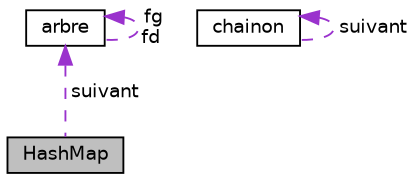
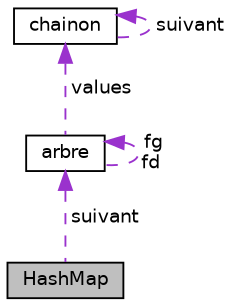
none -> (65, 99)
